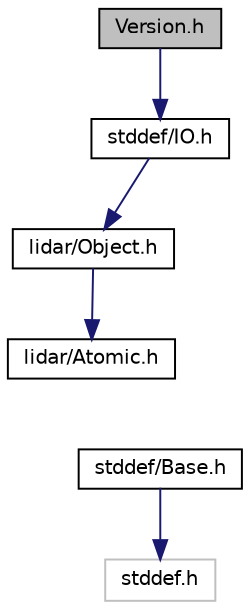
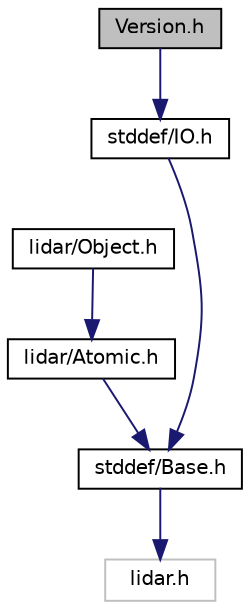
(132, 186) -> (201, 294)
none -> (121, 406)
(160, 580) -> (160, 580)
